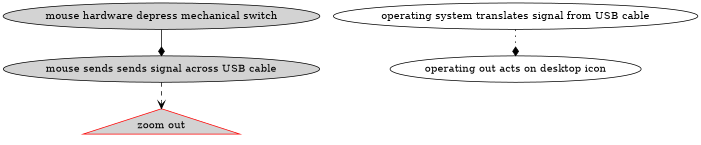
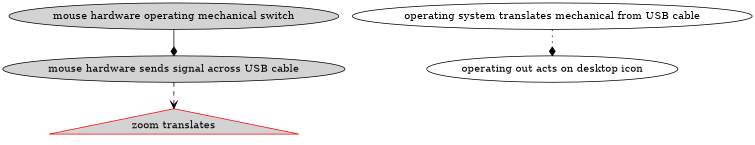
(161, 16) -> (174, 16)
(516, 16) -> (552, 16)
(161, 69) -> (174, 69)
(161, 126) -> (174, 126)
